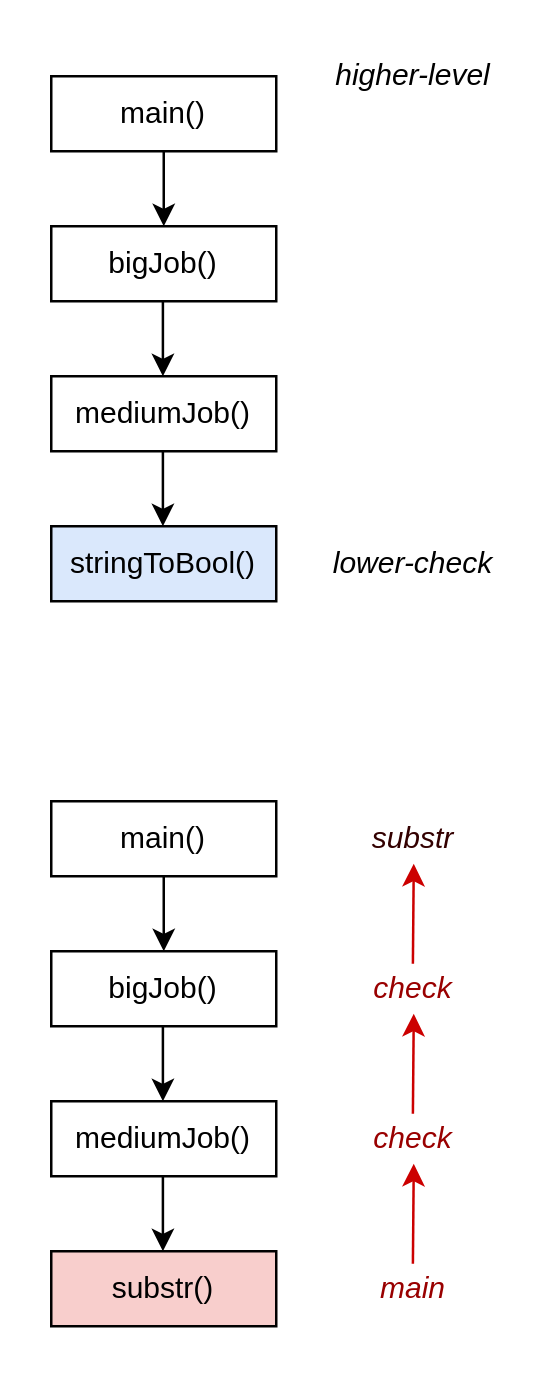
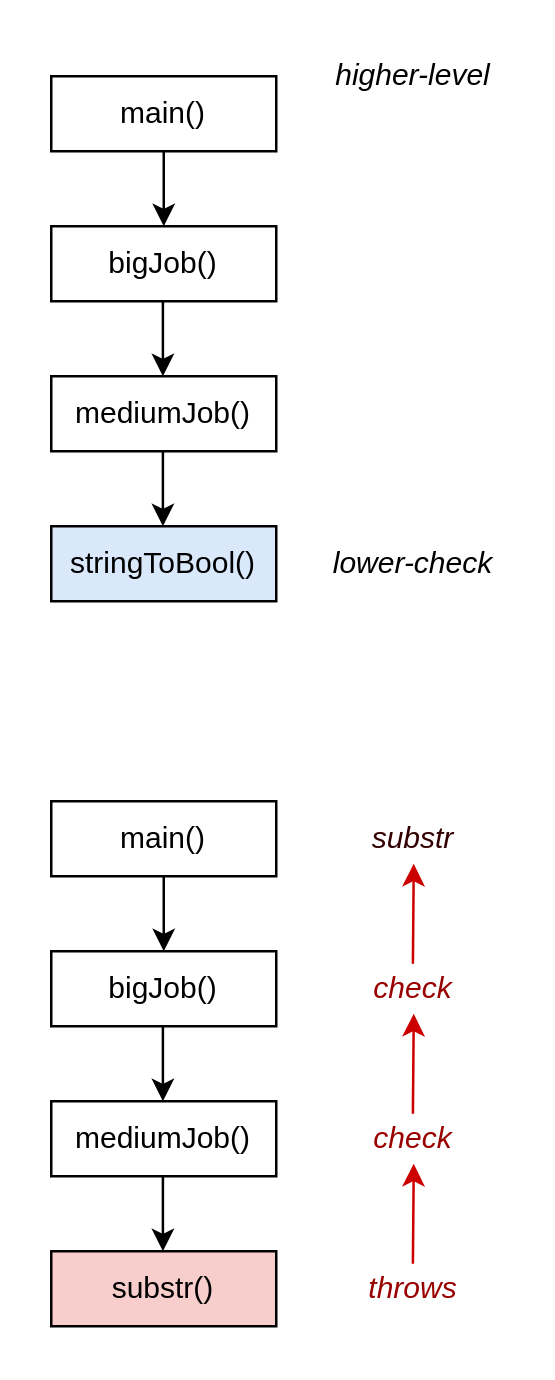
(414, 1289) -> (414, 1289)
